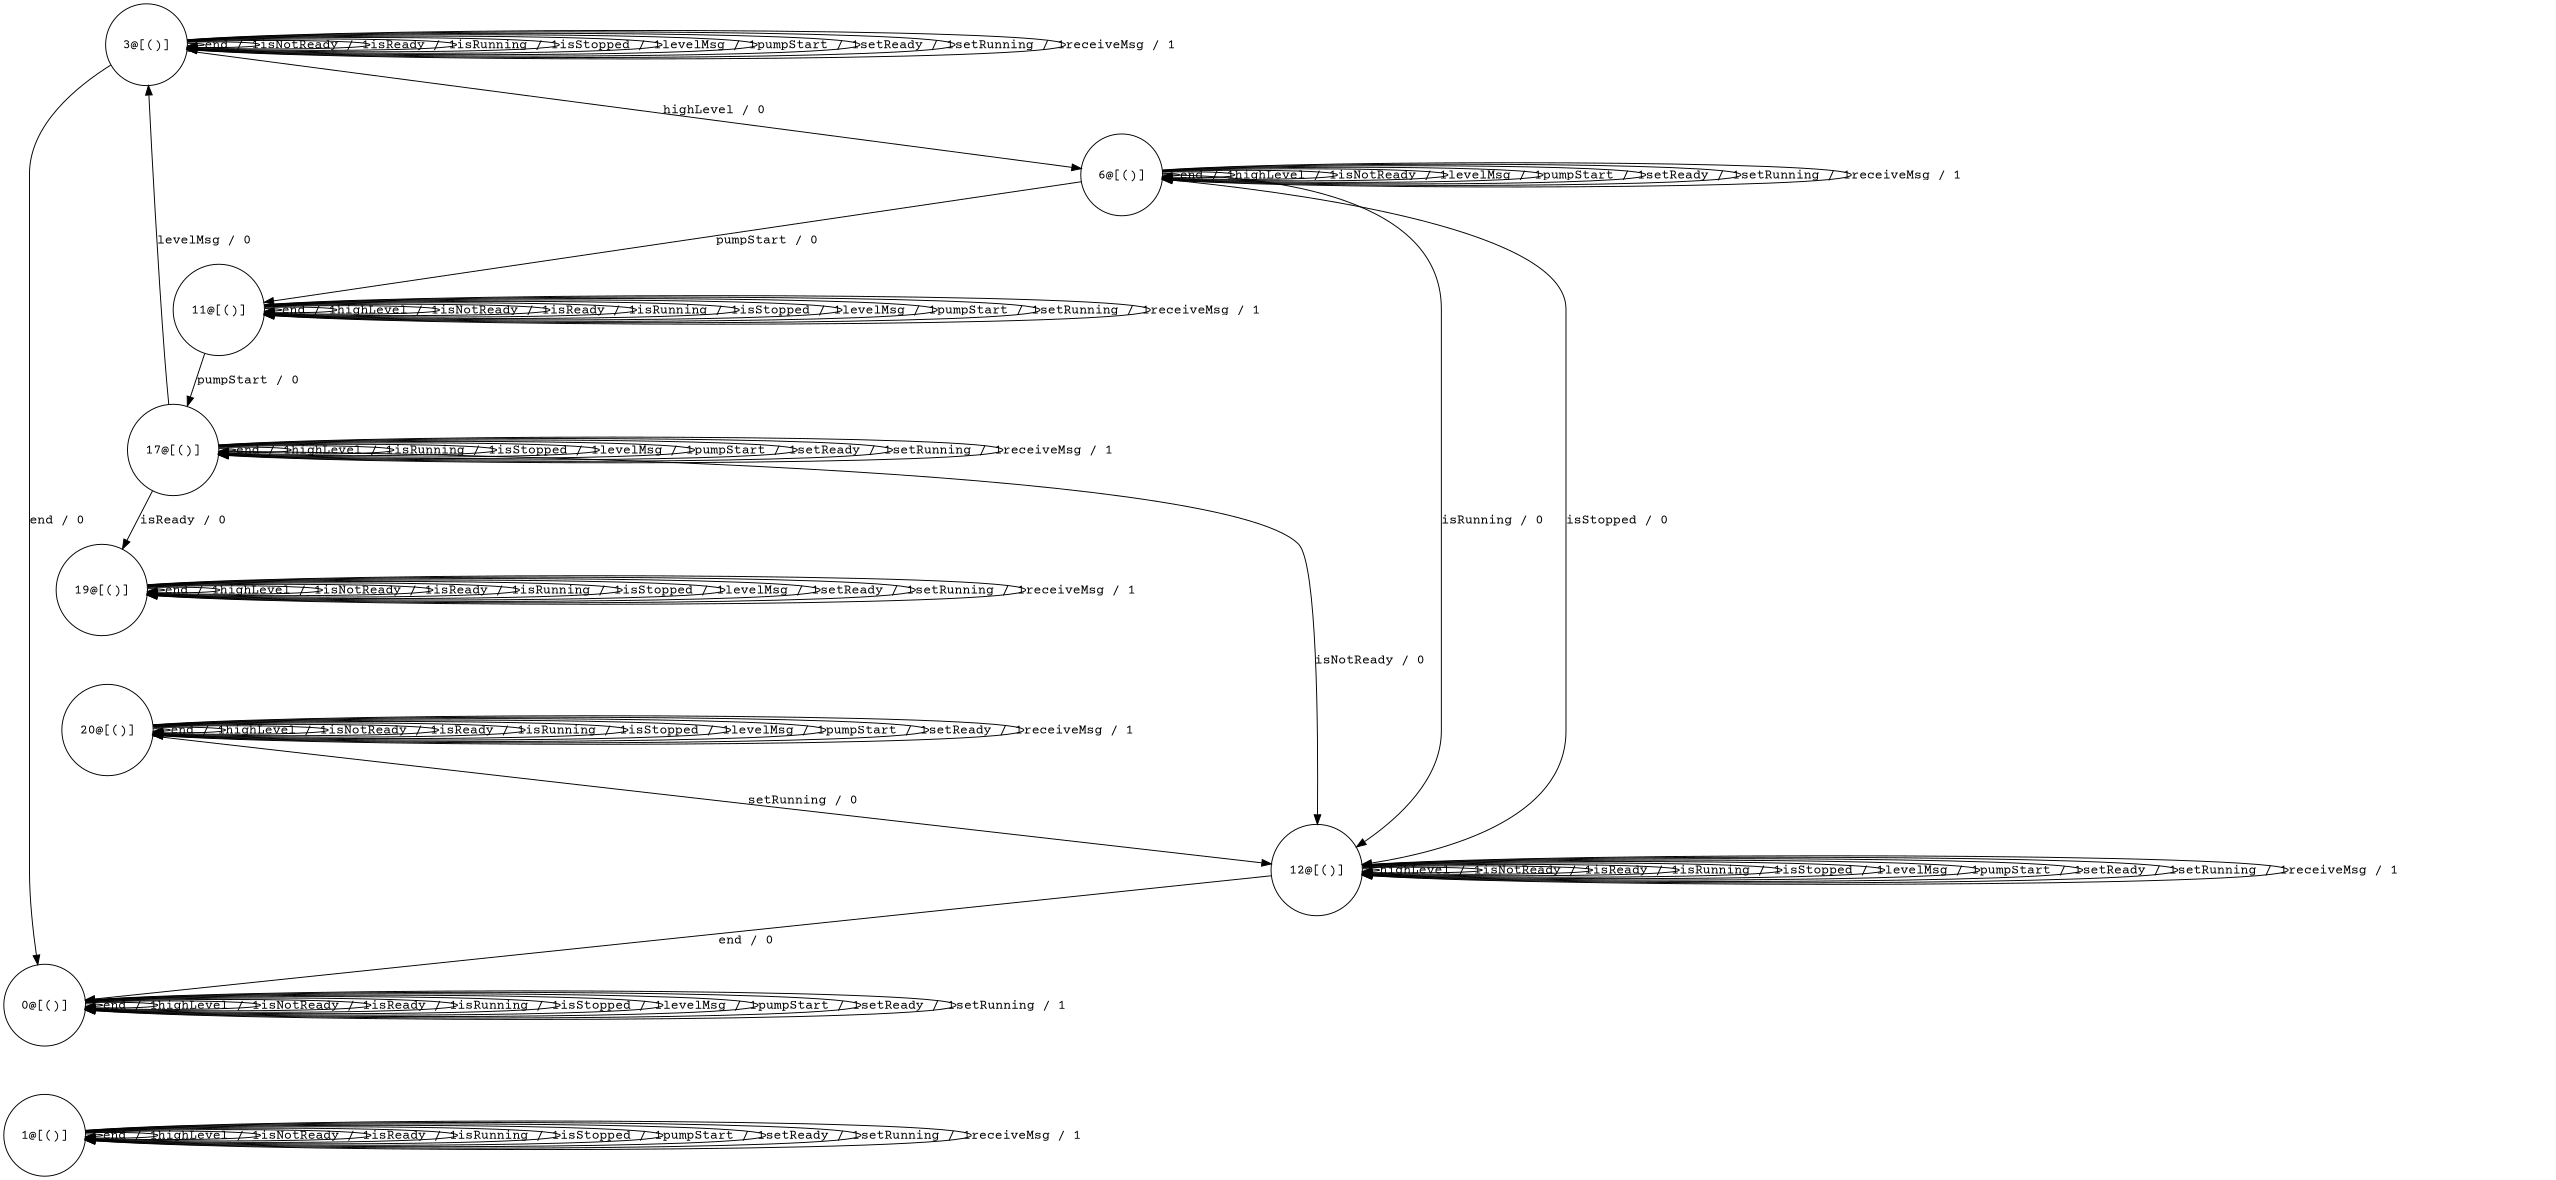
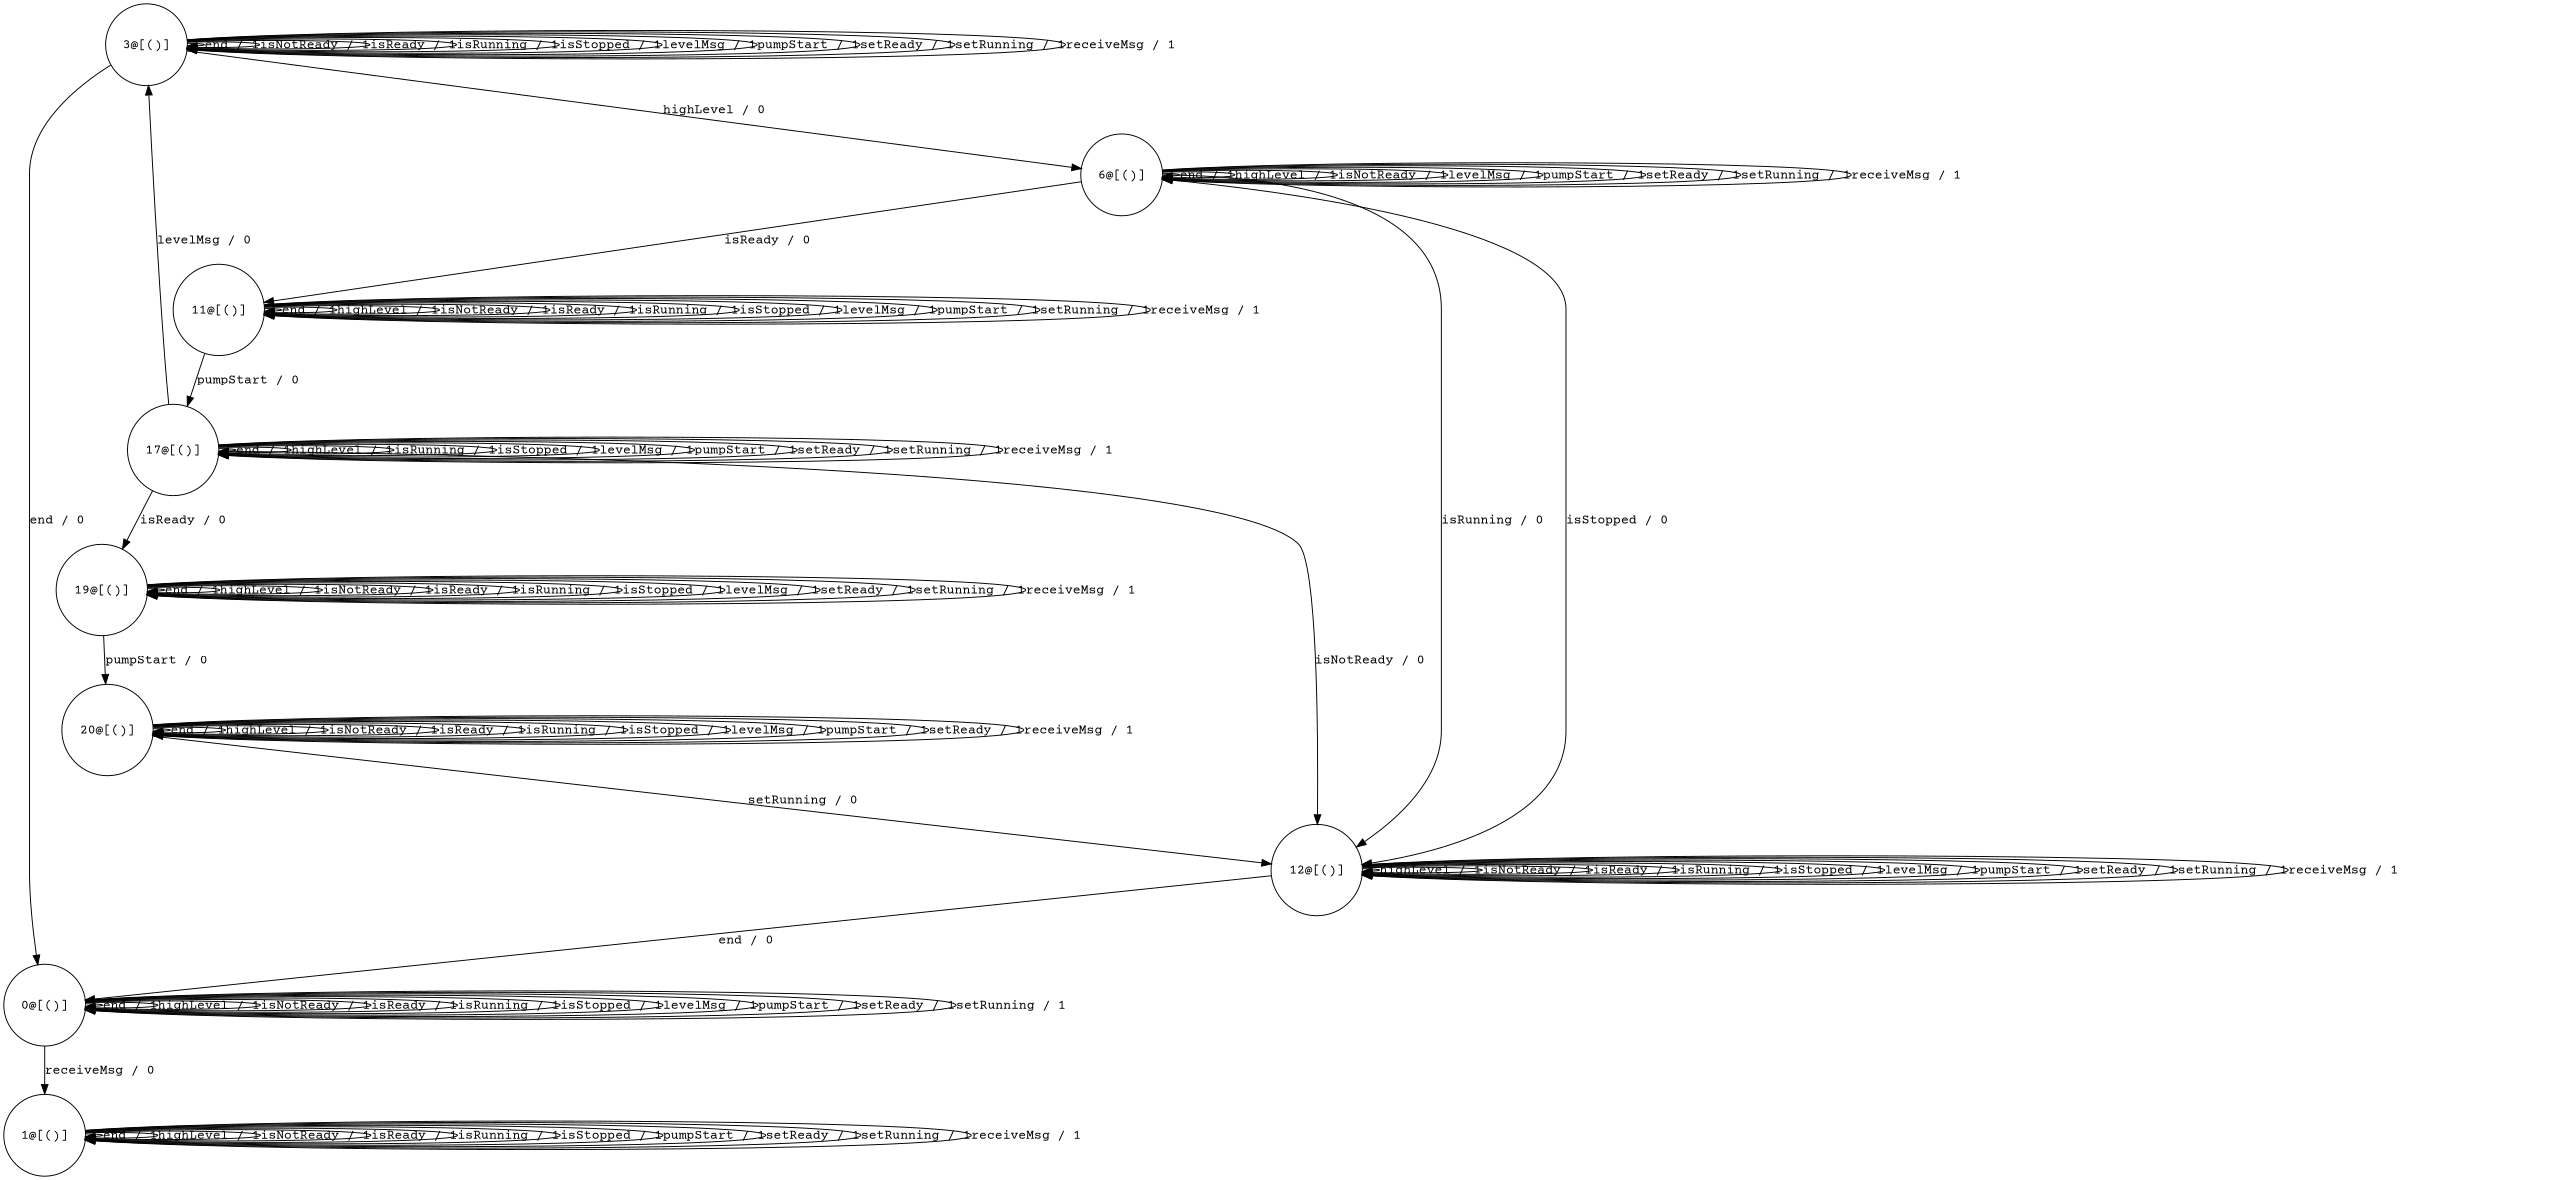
(767, 240) -> (767, 240)
none -> (104, 655)
none -> (45, 1065)
